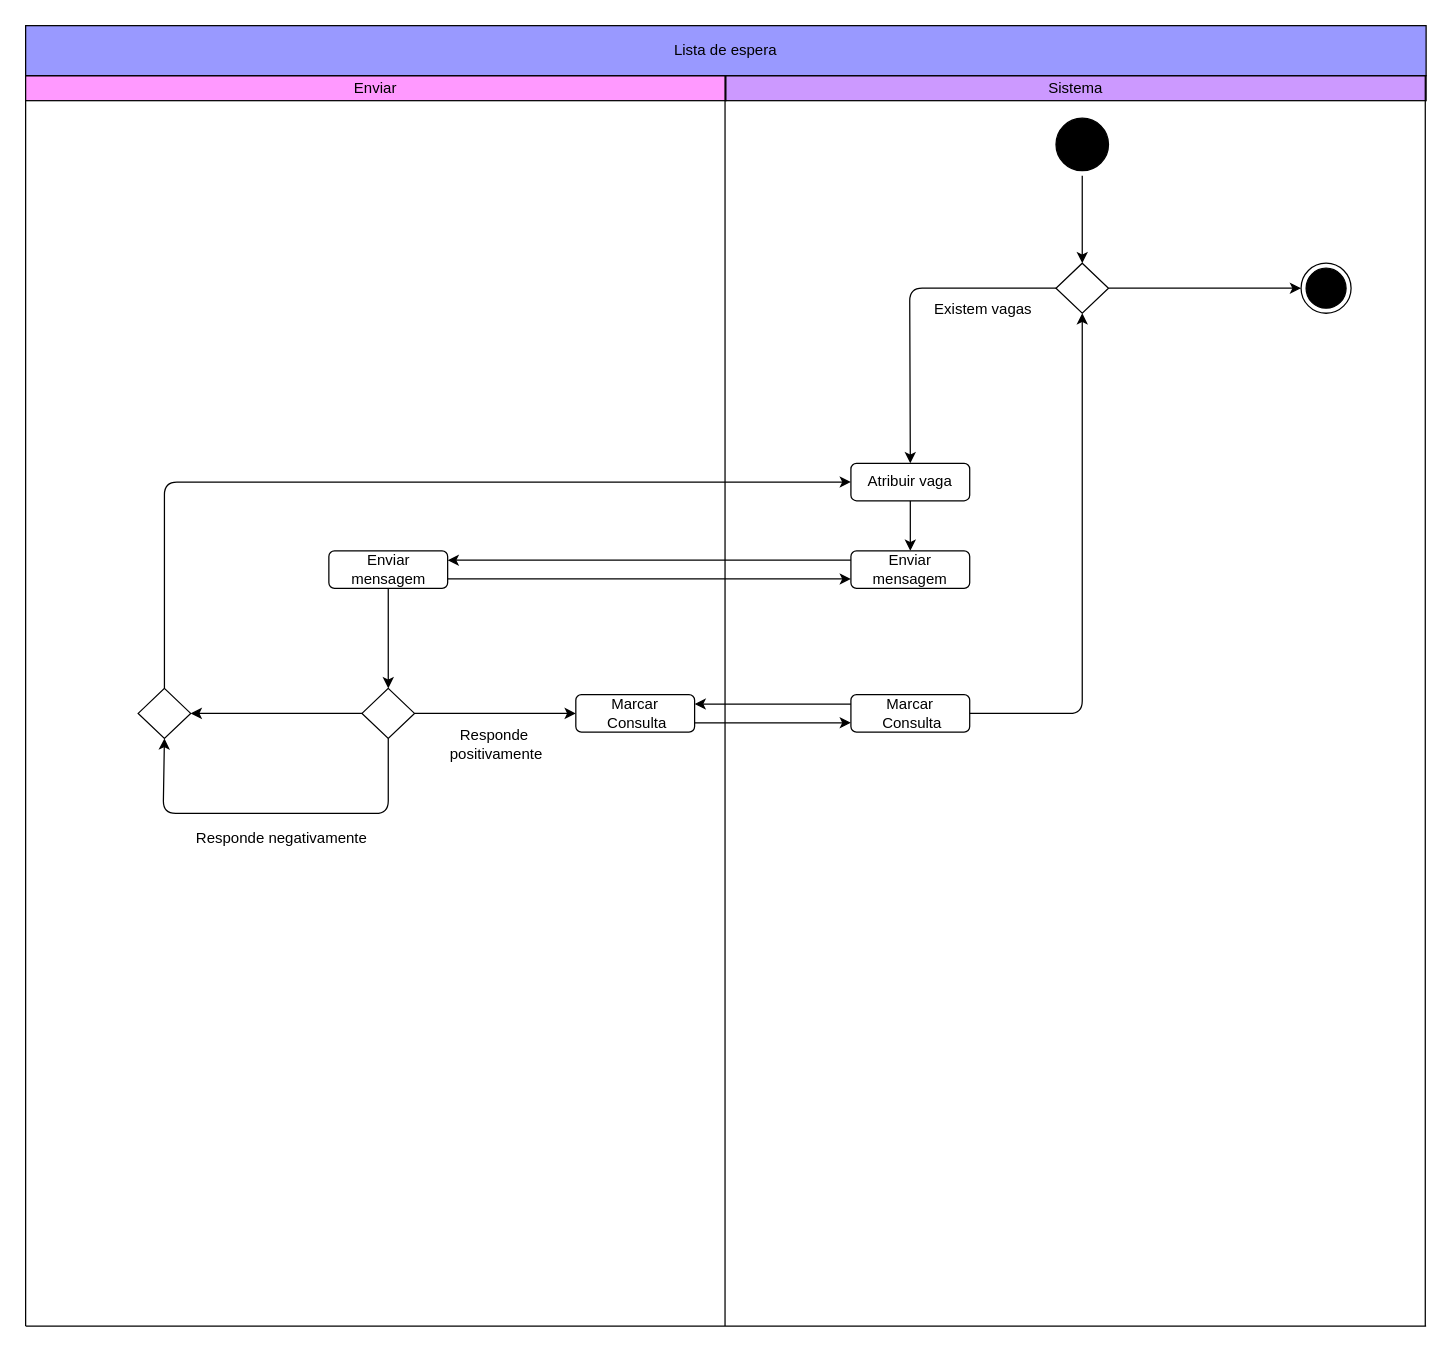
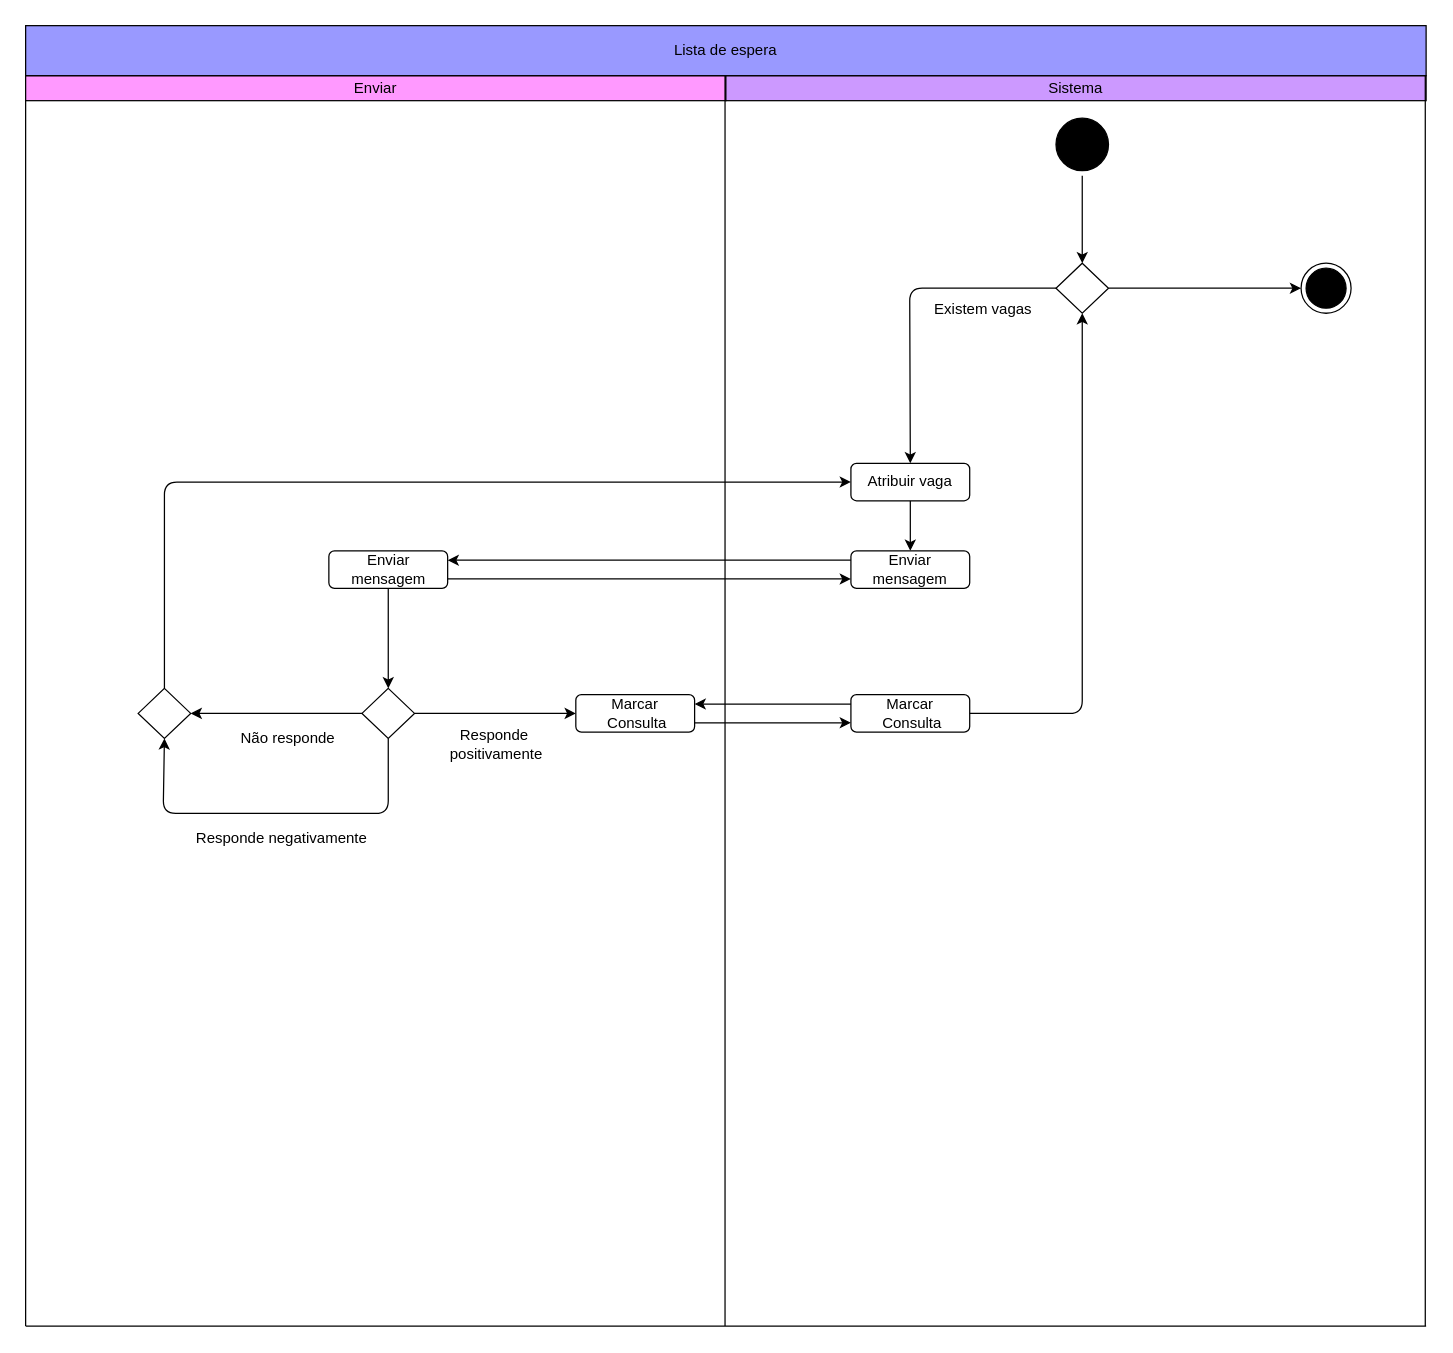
none -> (288, 738)
